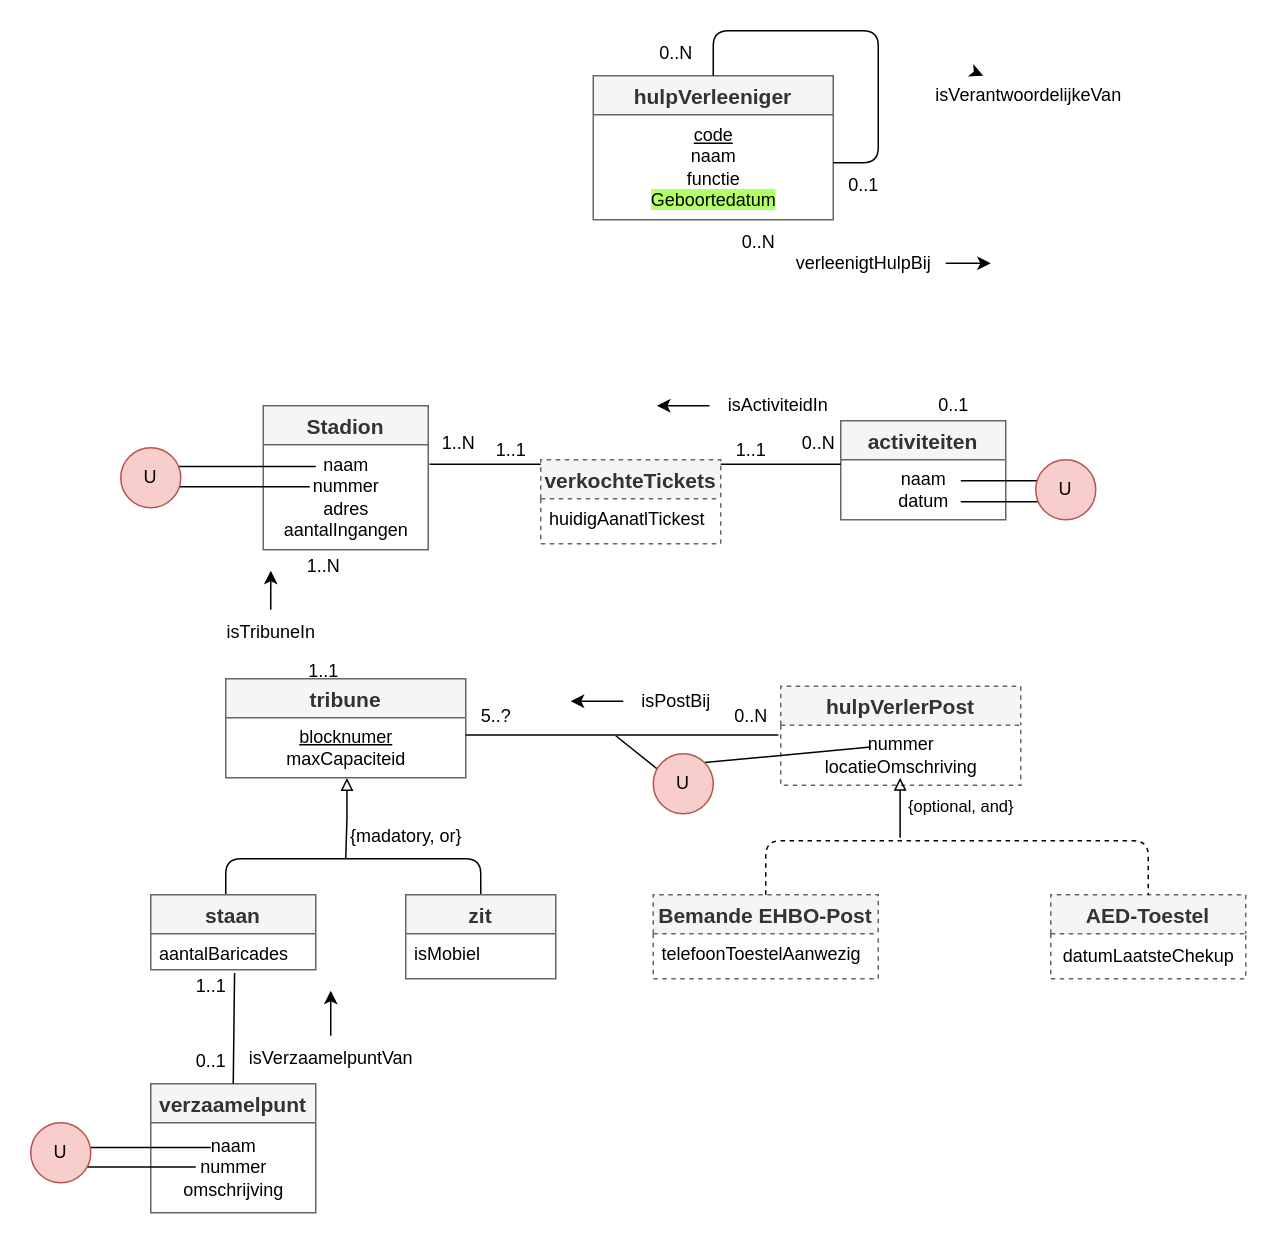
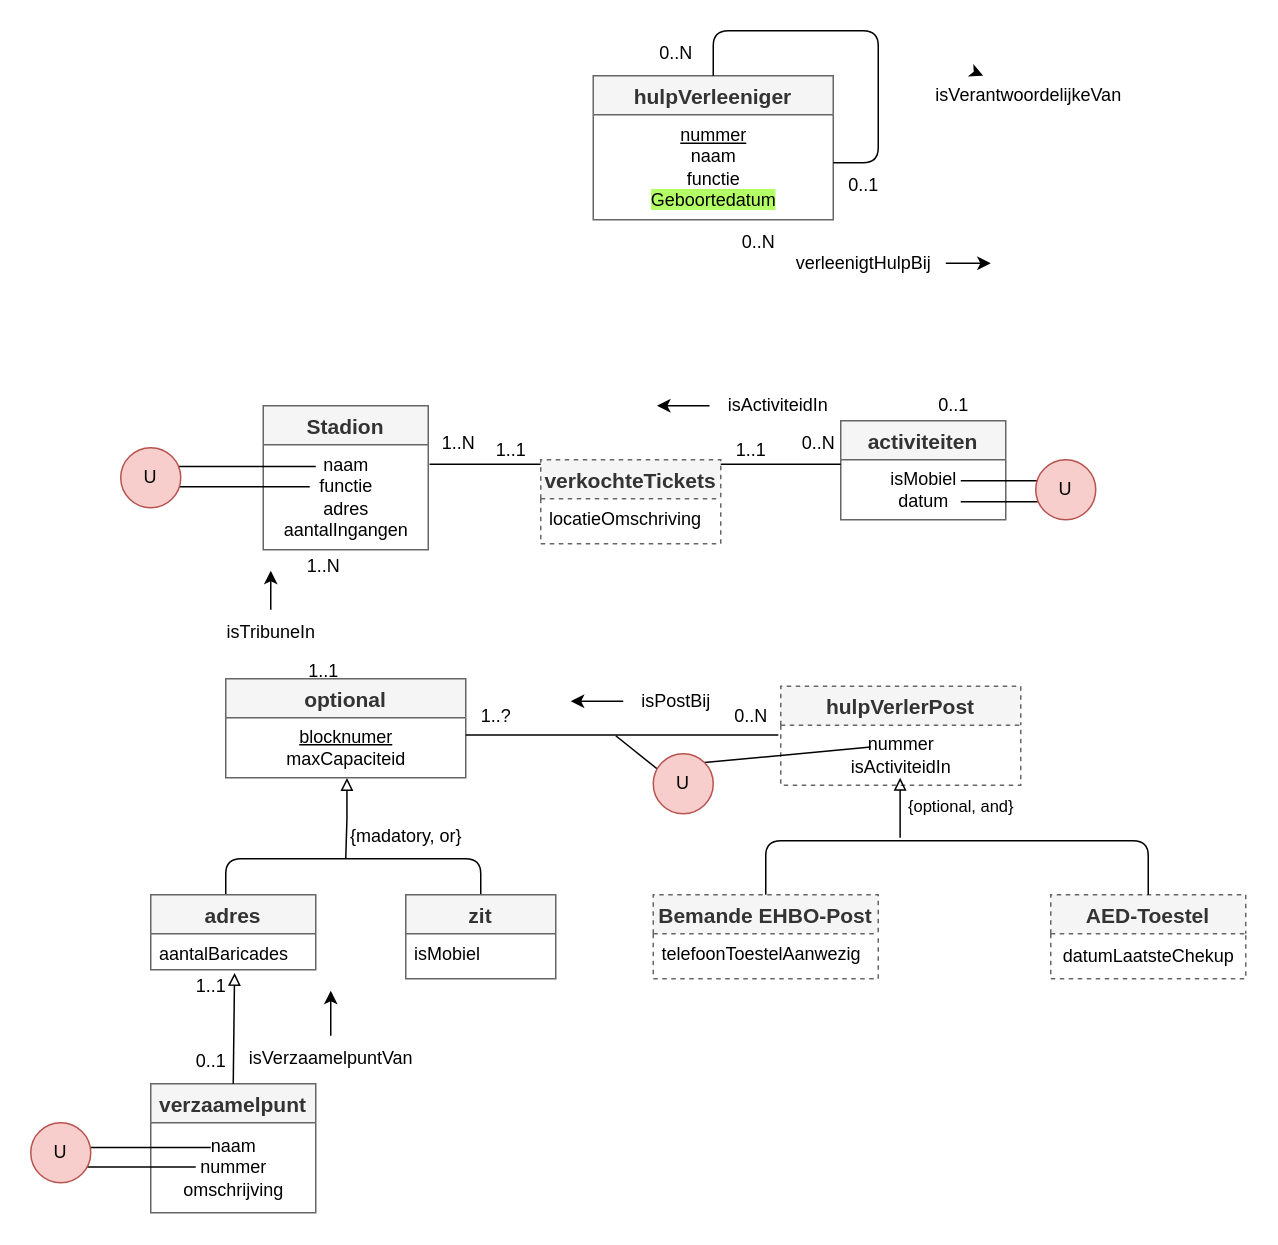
(714, 167) -> (714, 167)
(924, 490) -> (924, 490)
(347, 497) -> (347, 497)
(635, 519) -> (630, 519)
(345, 700) -> (345, 700)
(497, 716) -> (497, 716)
(902, 755) -> (902, 755)
(958, 841) -> (958, 841)
(233, 916) -> (233, 916)
(234, 980) -> (234, 986)
